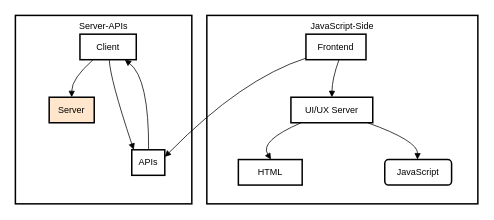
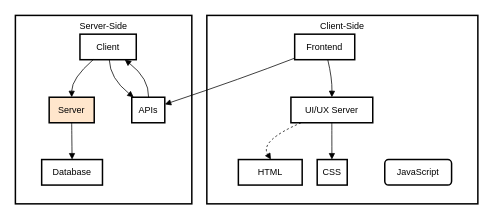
(104, 26) -> (104, 26)
(342, 26) -> (342, 26)
(336, 47) -> (324, 47)
none -> (332, 124)
none -> (72, 129)
(278, 134) -> (278, 134)
(395, 134) -> none
(148, 162) -> (148, 110)
none -> (72, 172)
none -> (332, 172)
